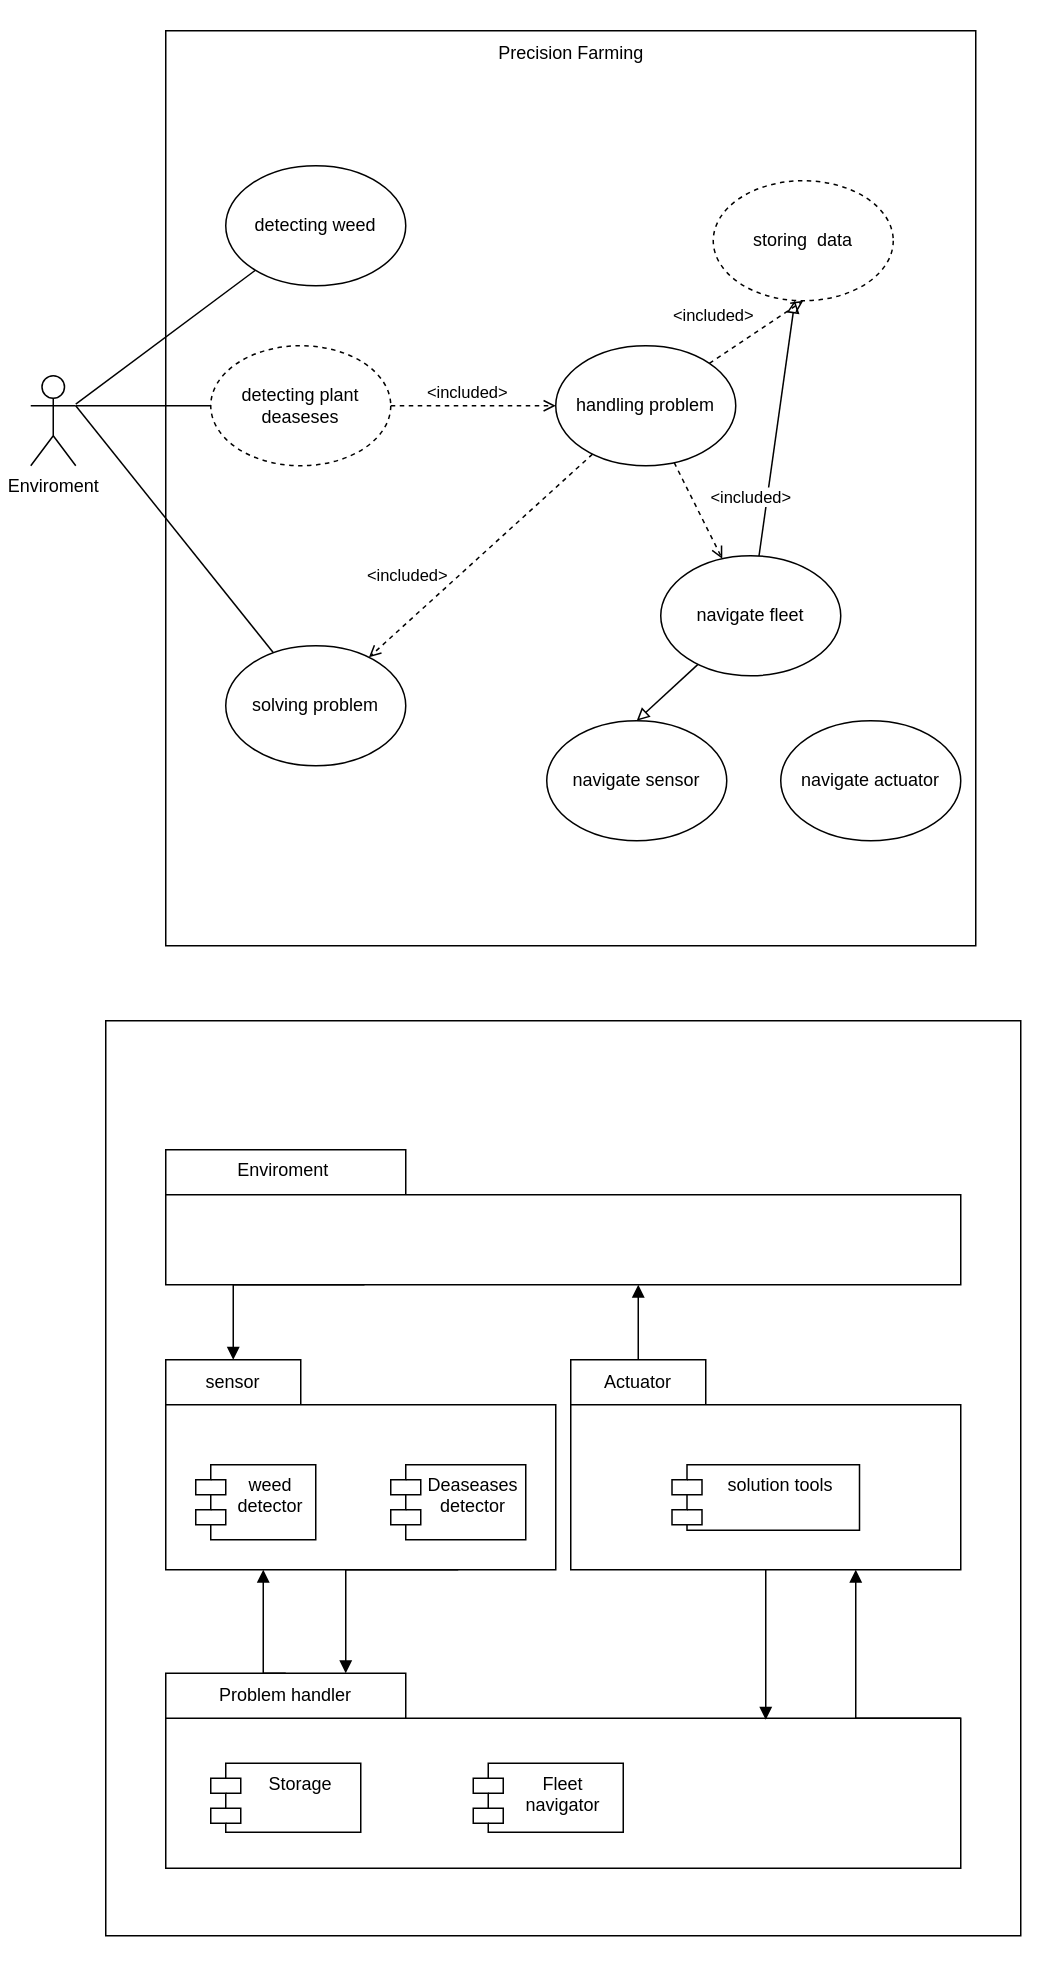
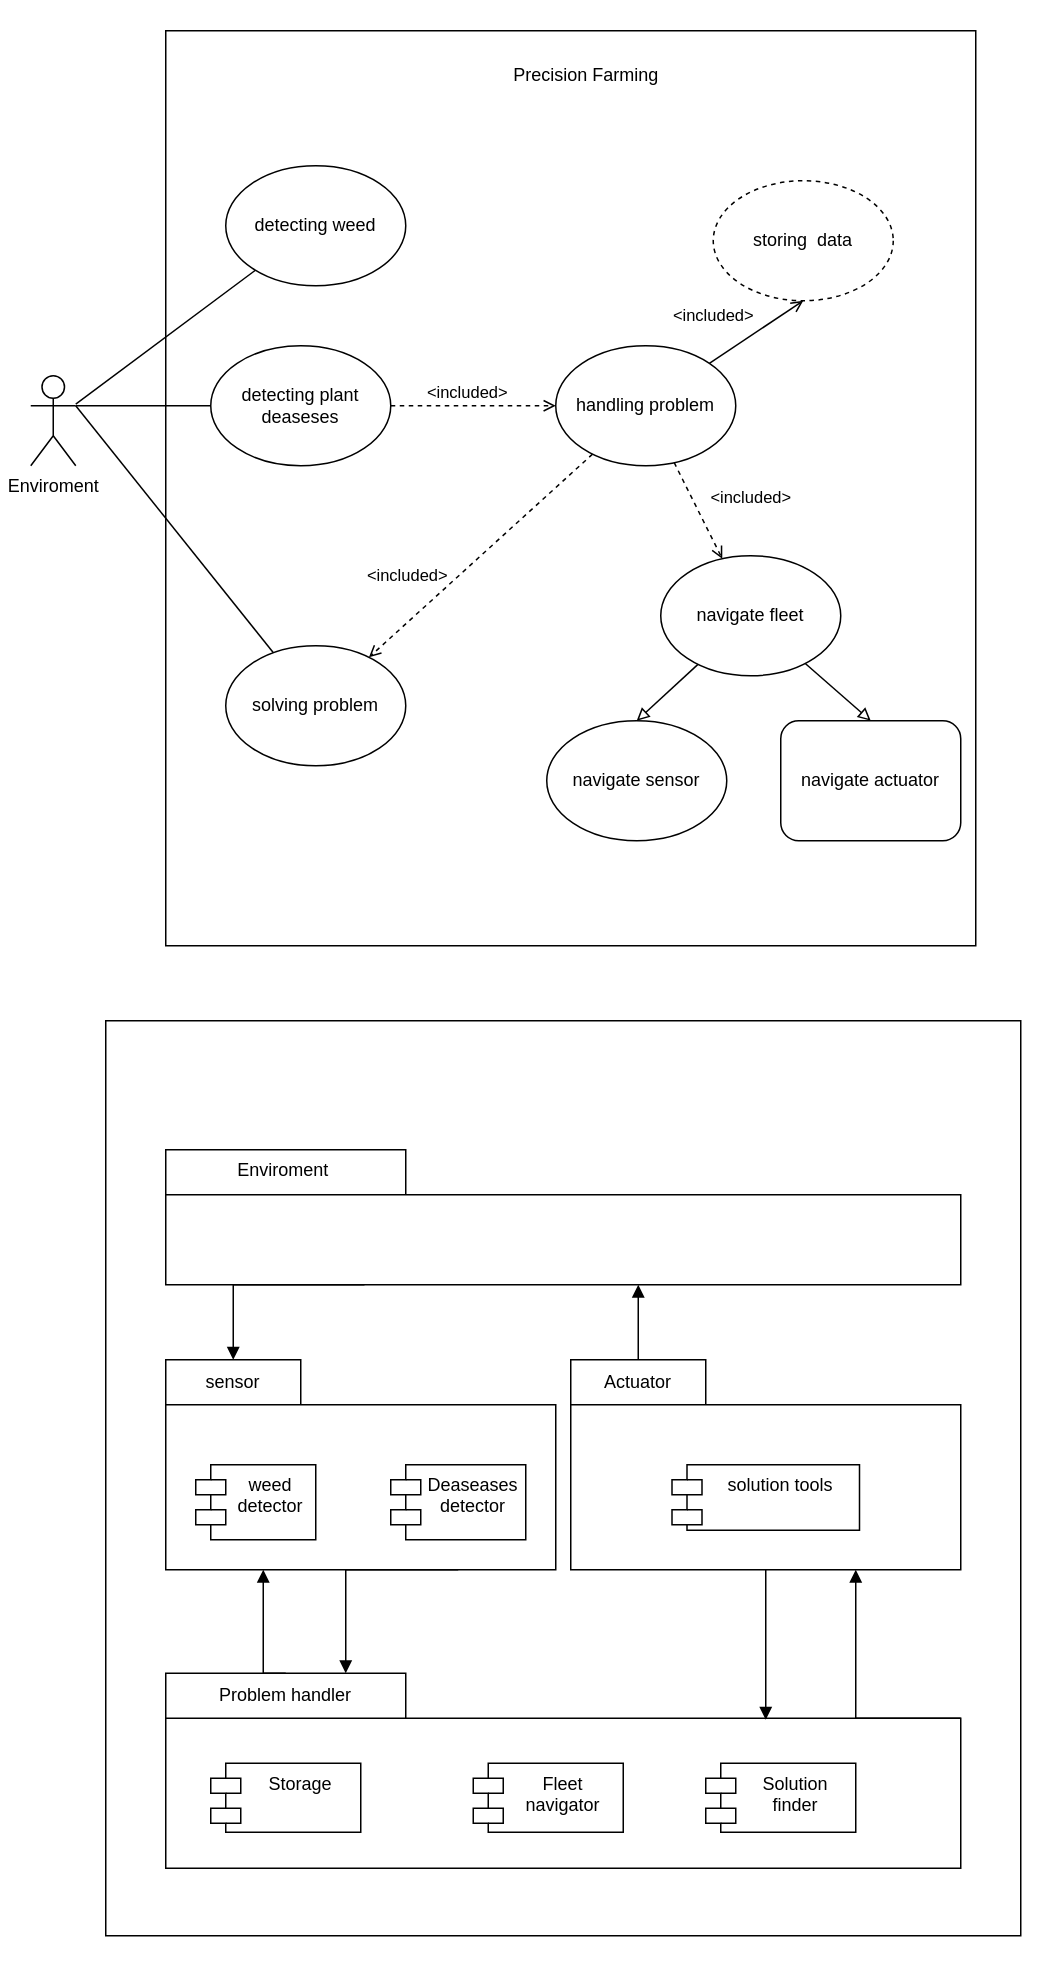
(571, 53) -> (586, 76)
(755, 333) -> (755, 333)
(781, 401) -> (833, 688)
(301, 406) -> (301, 406)
(871, 781) -> (871, 781)
none -> (781, 1798)
